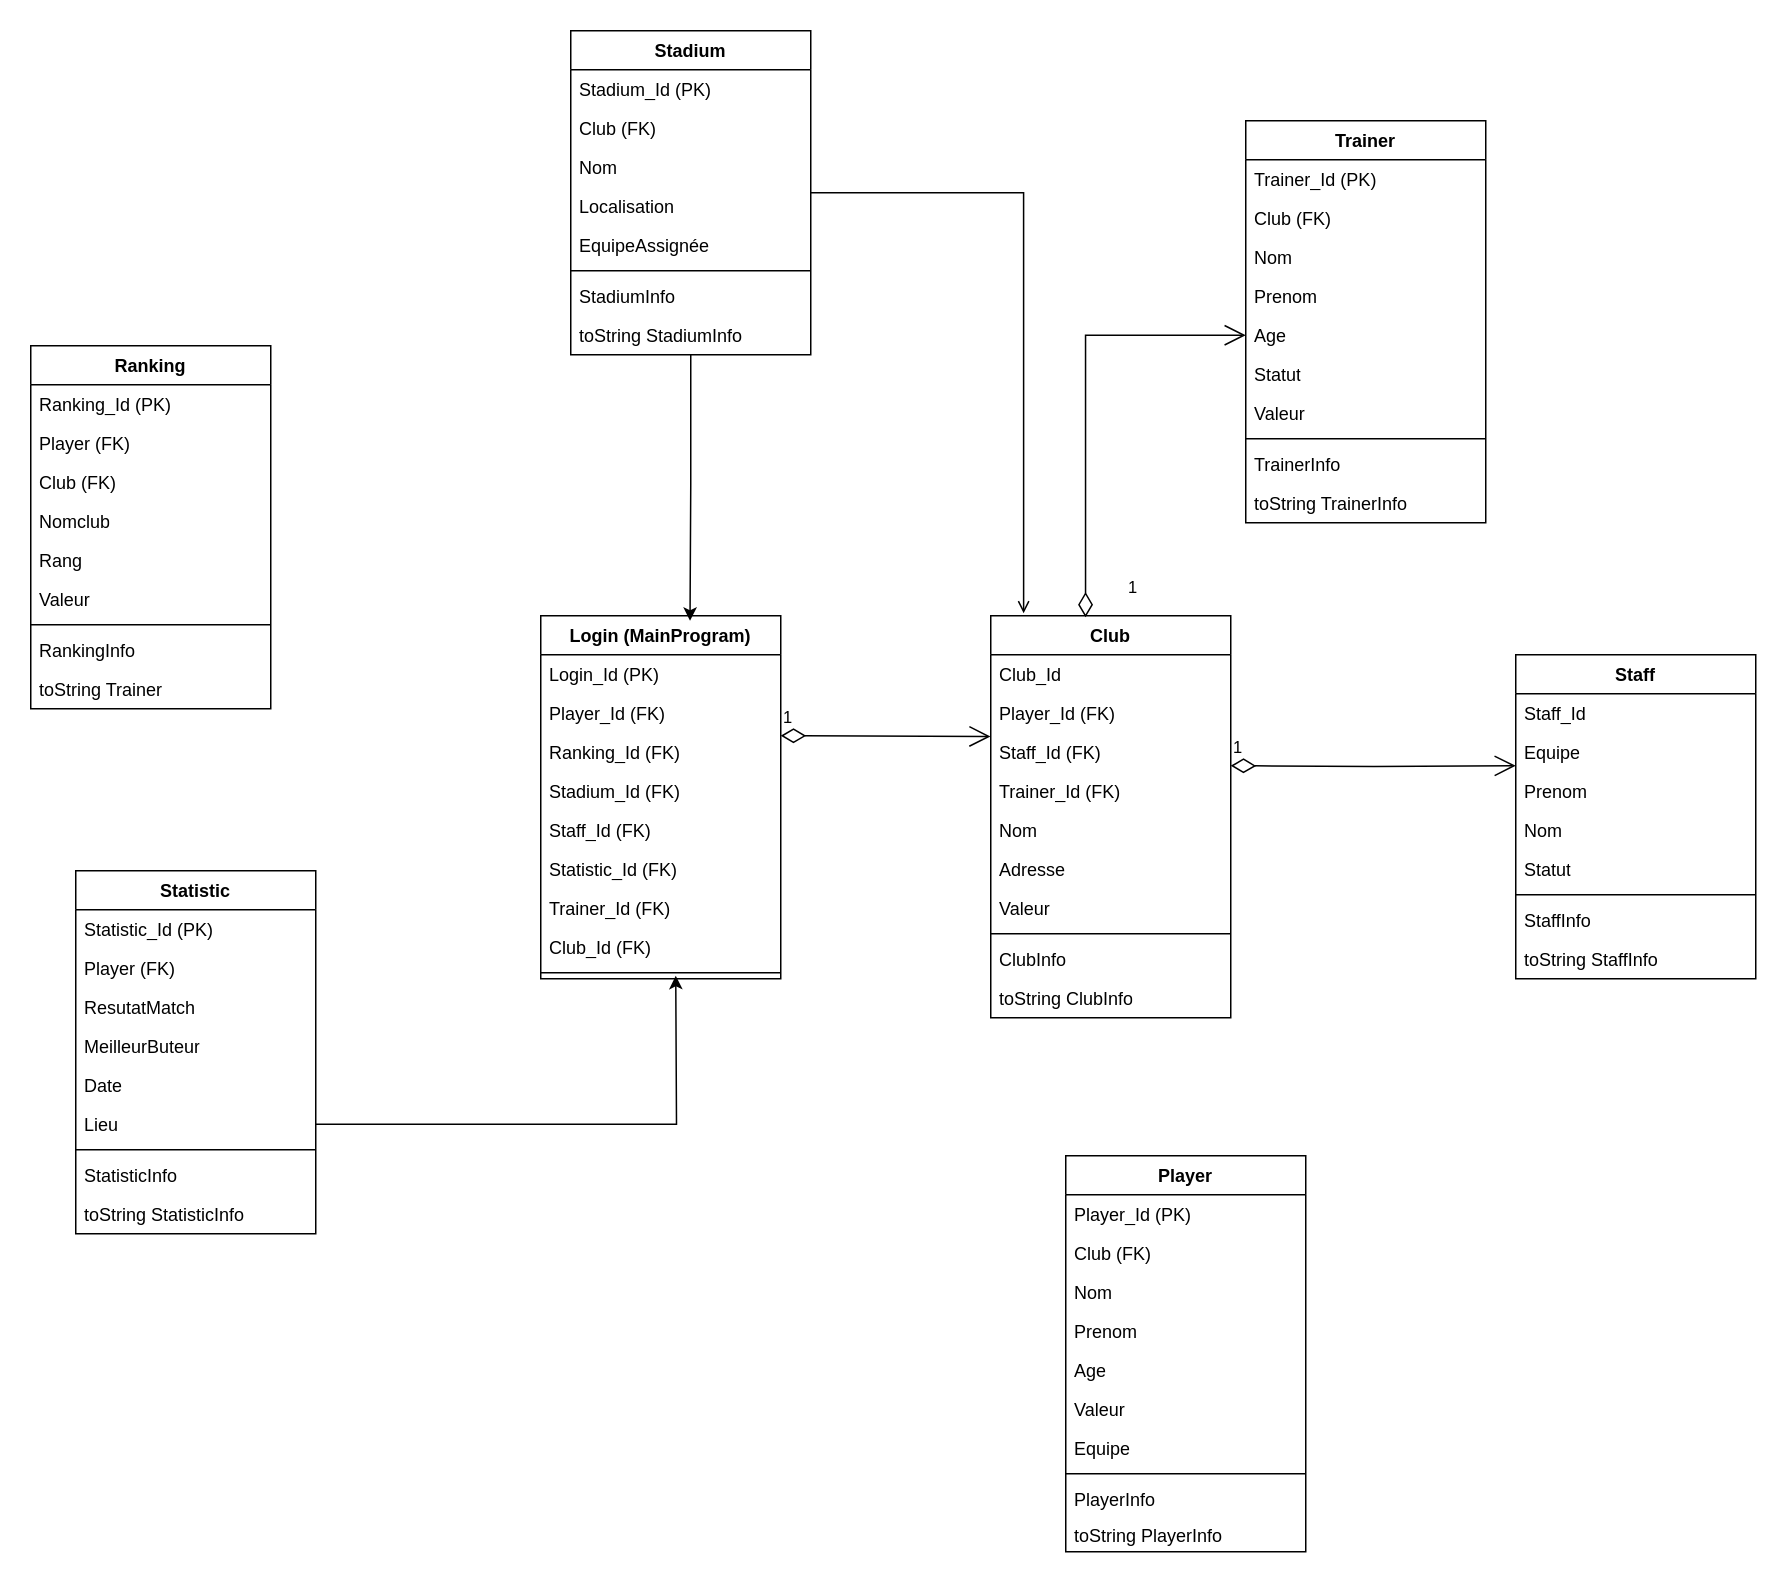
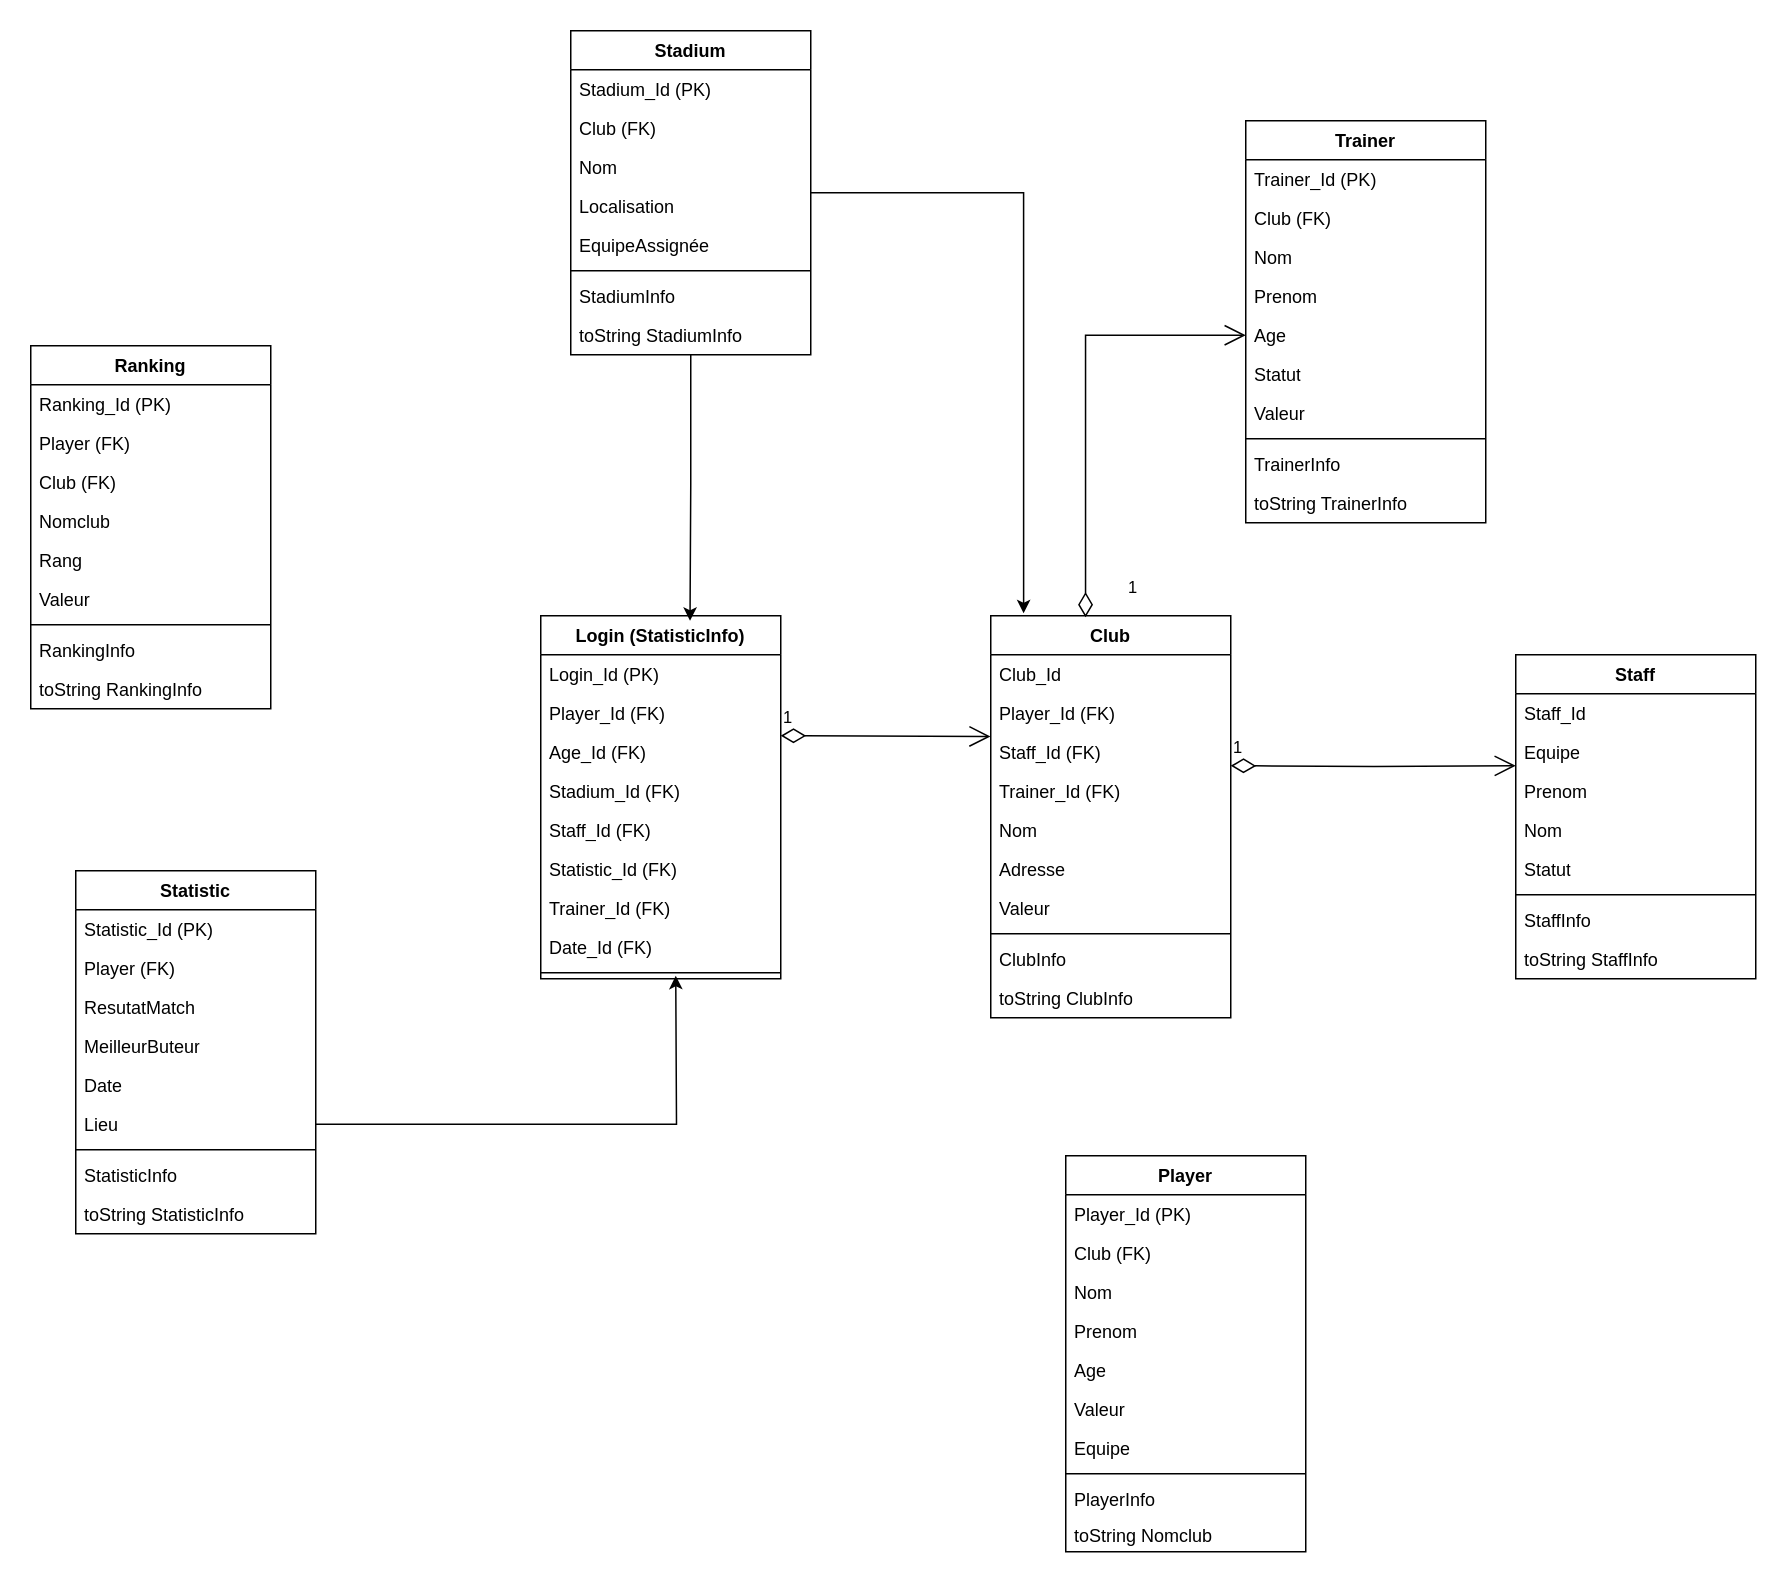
(1024, 604) -> (1024, 601)
(661, 637) -> (661, 637)
(113, 691) -> (134, 691)
(621, 754) -> (603, 754)
(606, 949) -> (608, 949)
(1163, 1537) -> (1148, 1537)
